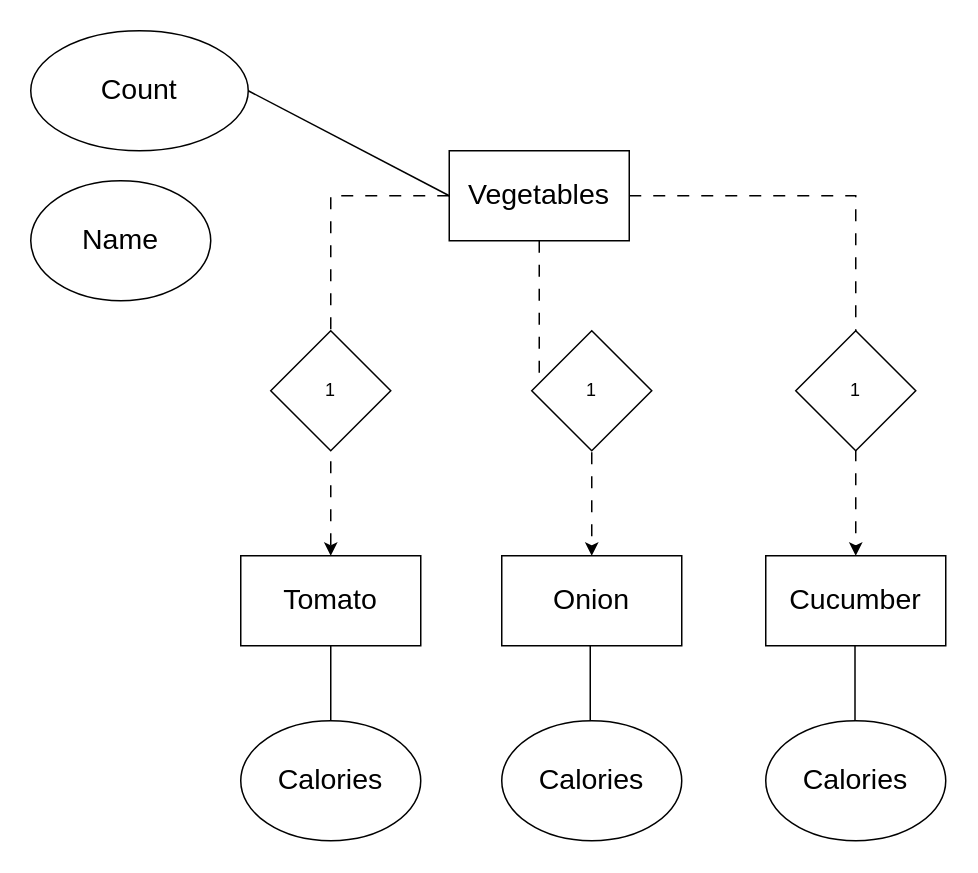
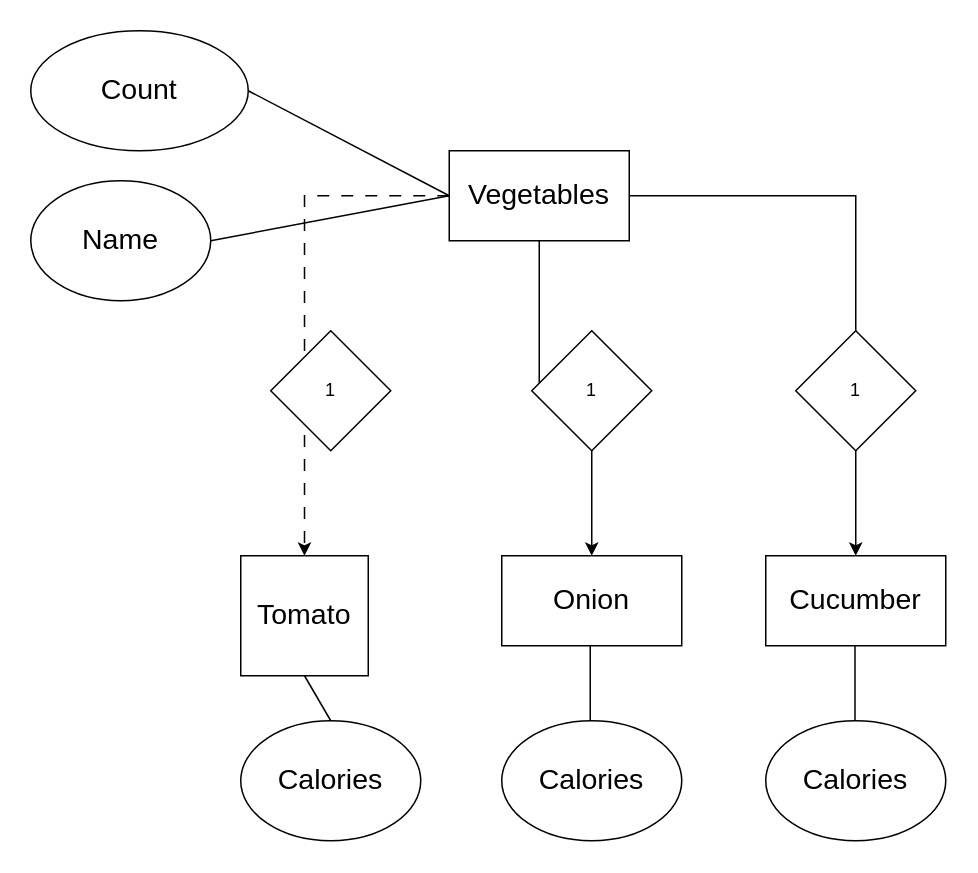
(853, 196) -> (853, 196)
none -> (327, 219)
(539, 258) -> (539, 258)
(331, 601) -> (305, 616)
